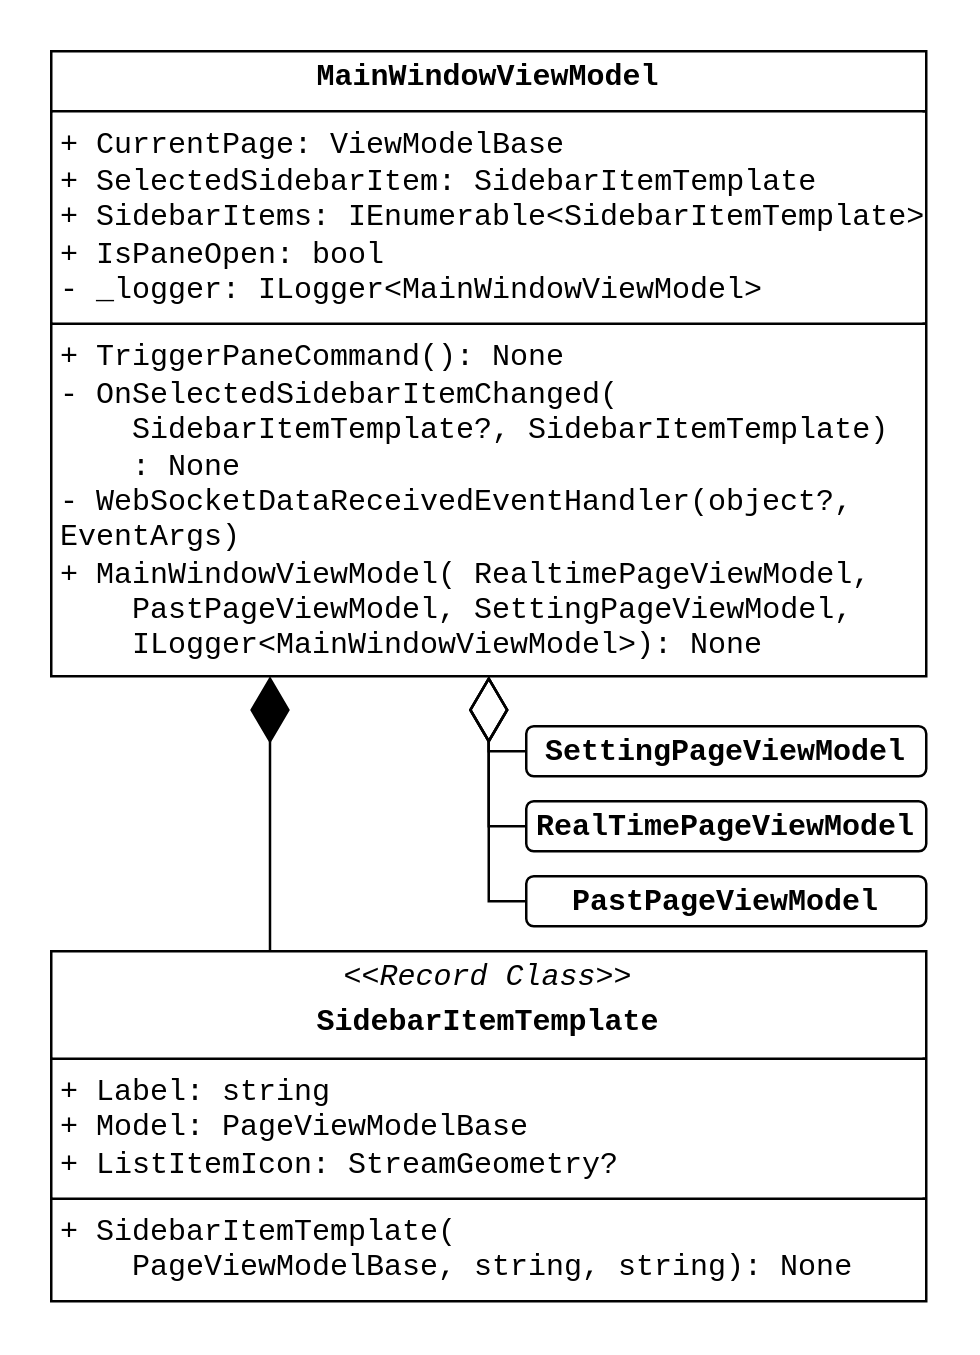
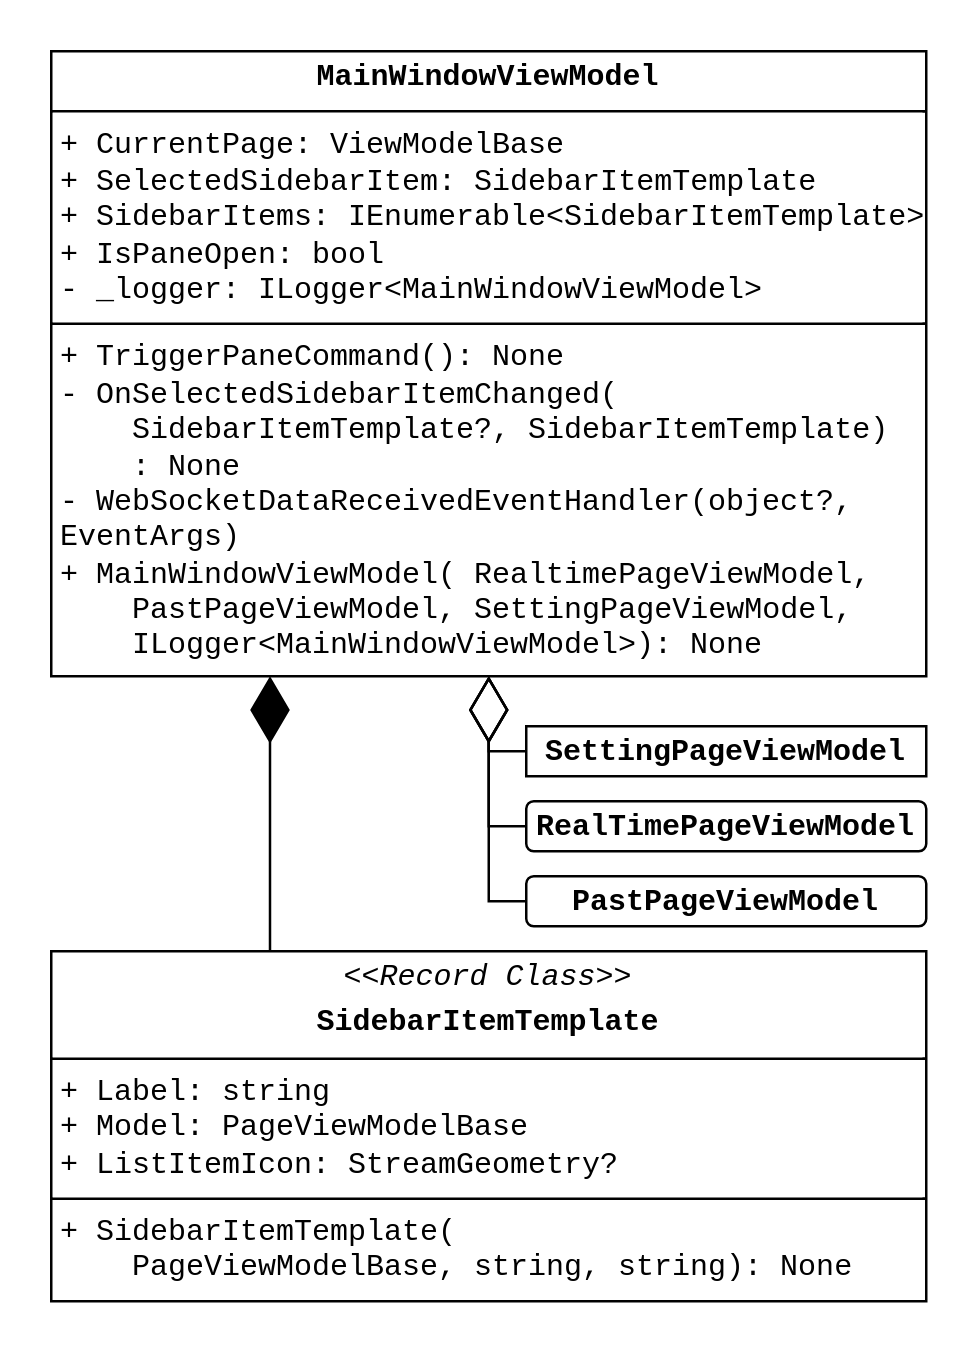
(726, 751) -> (726, 751)
